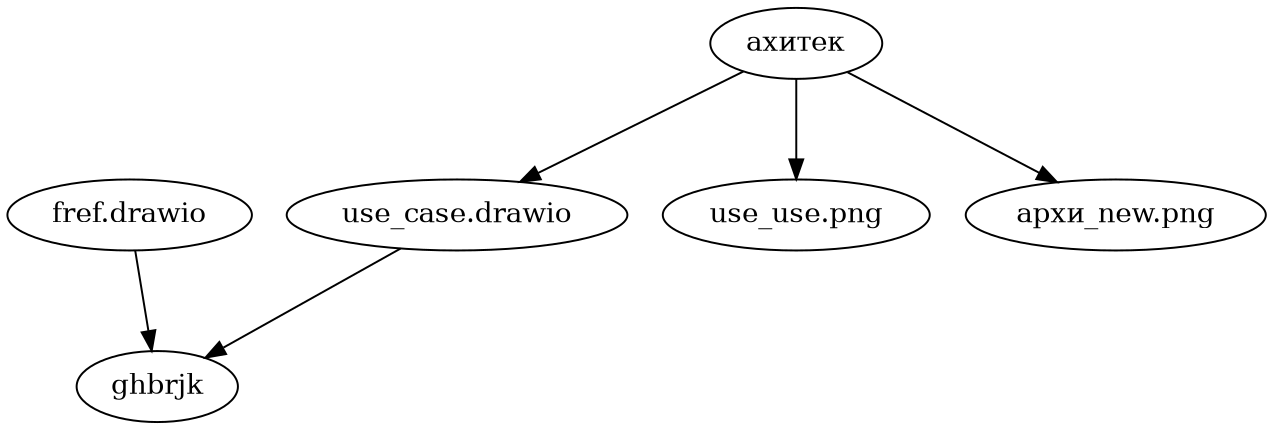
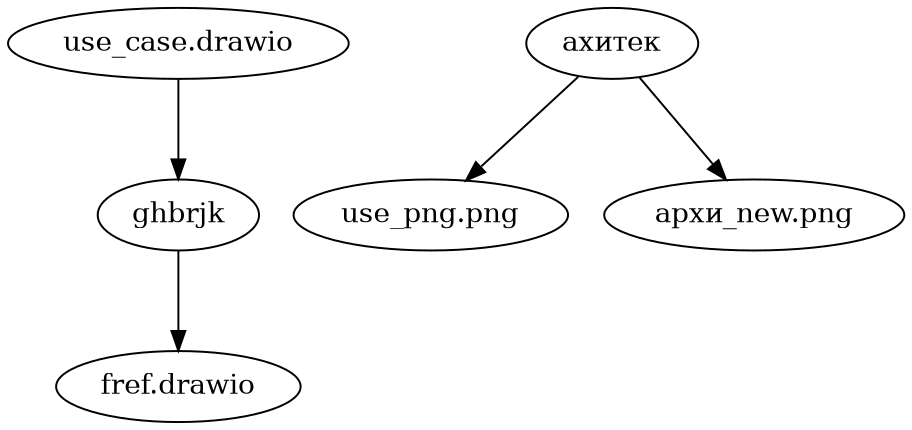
(641, 122) -> none
(796, 215) -> (431, 215)
(142, 291) -> (178, 291)
